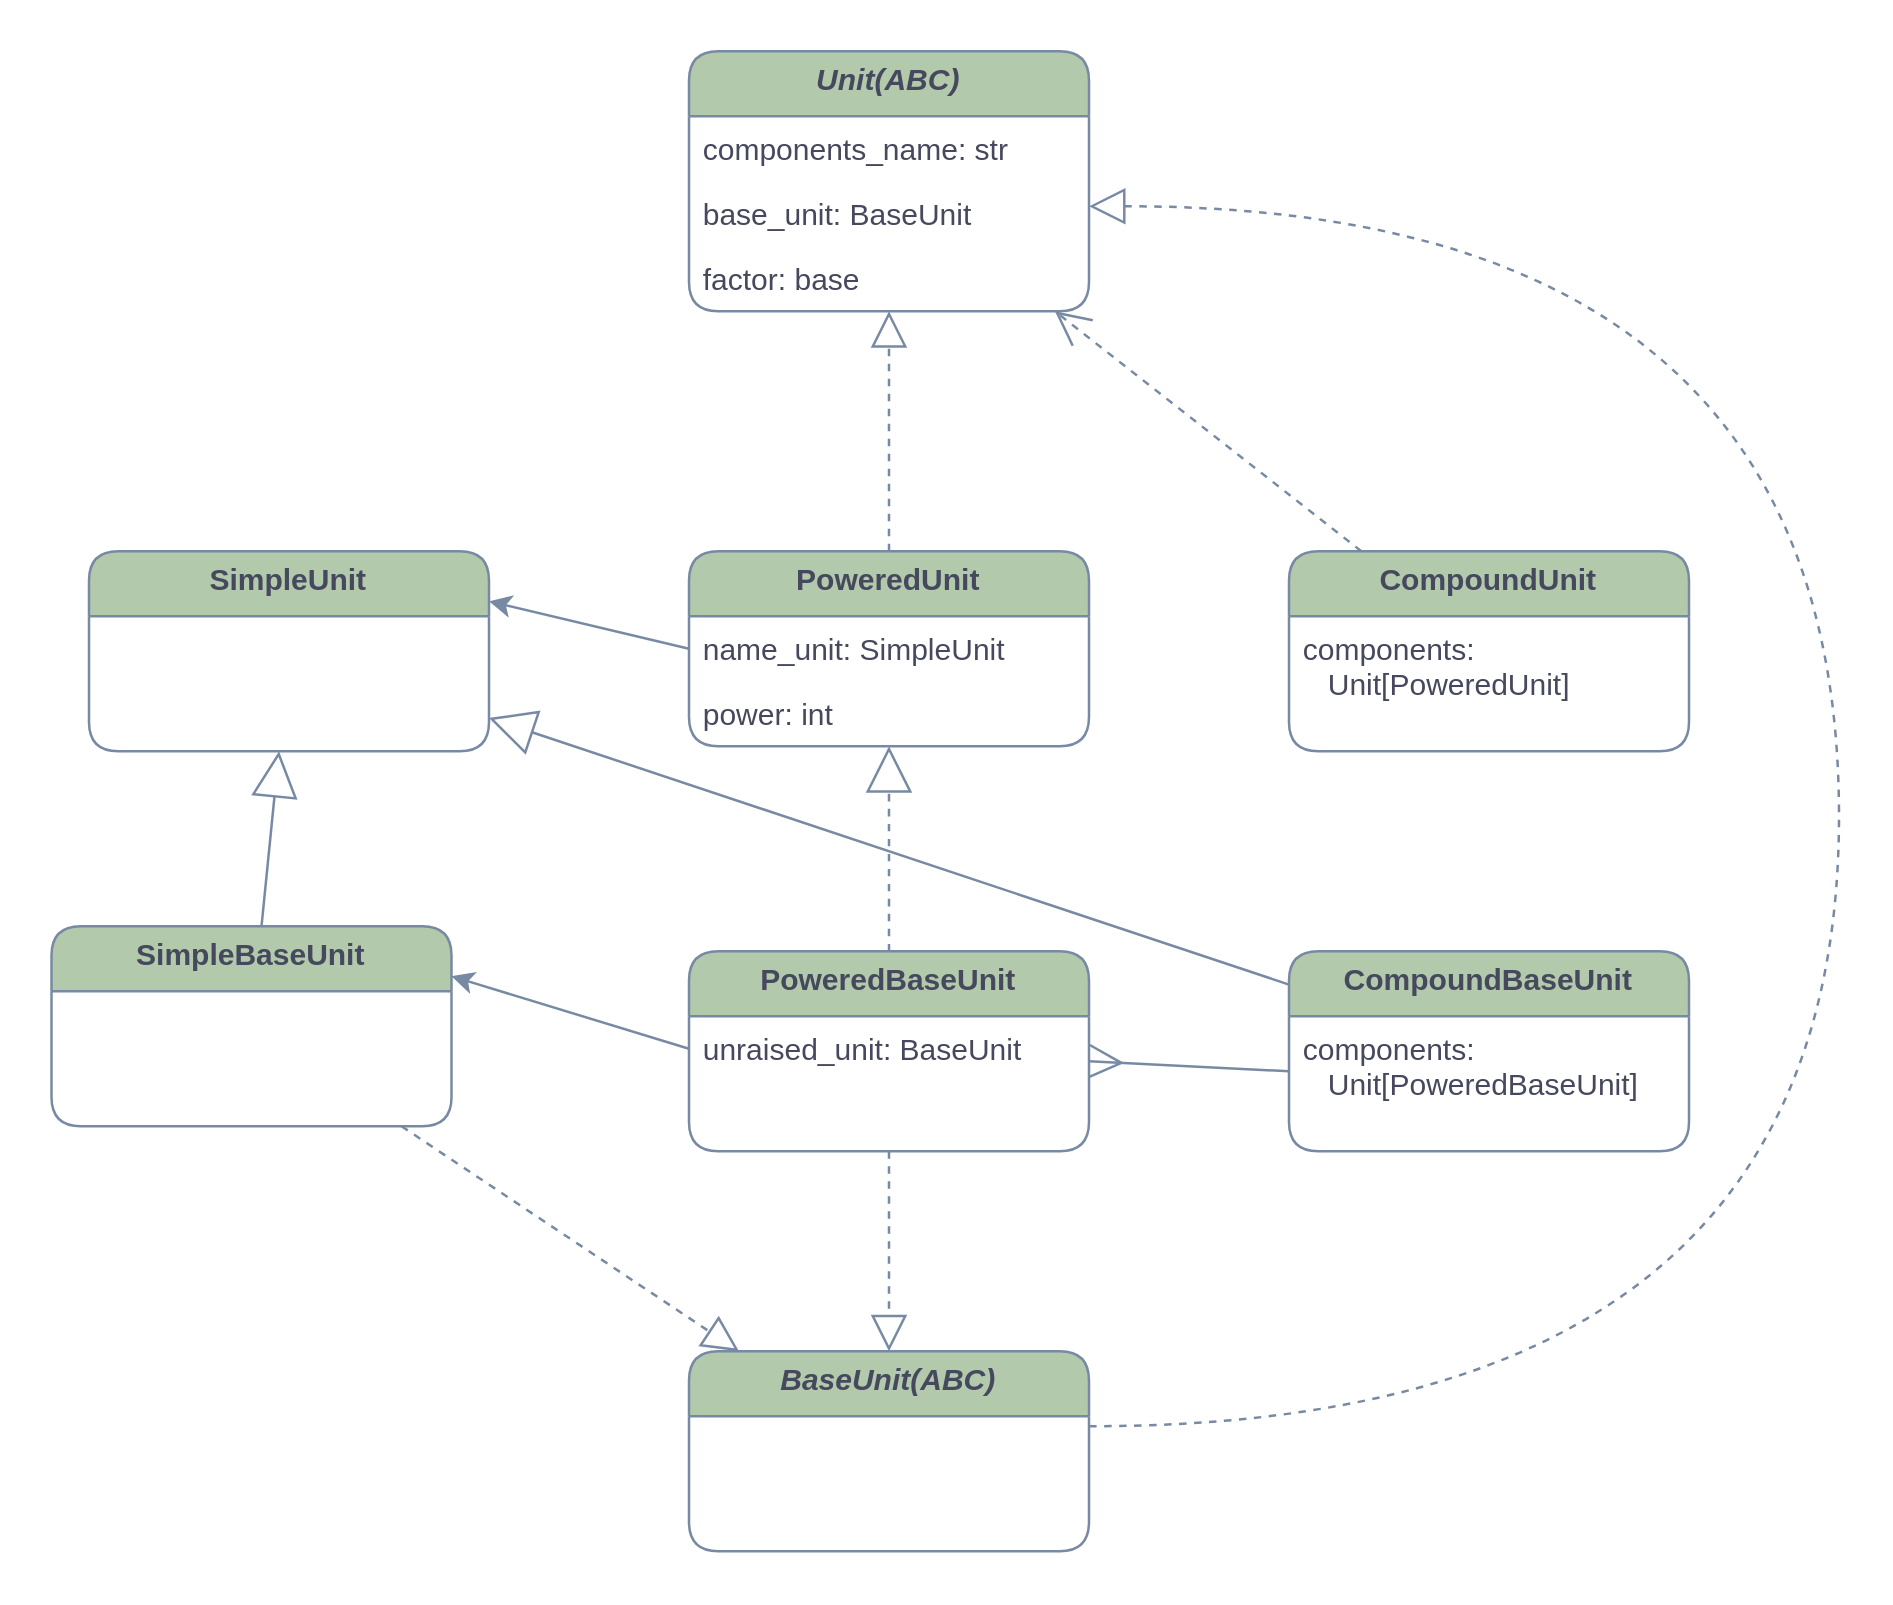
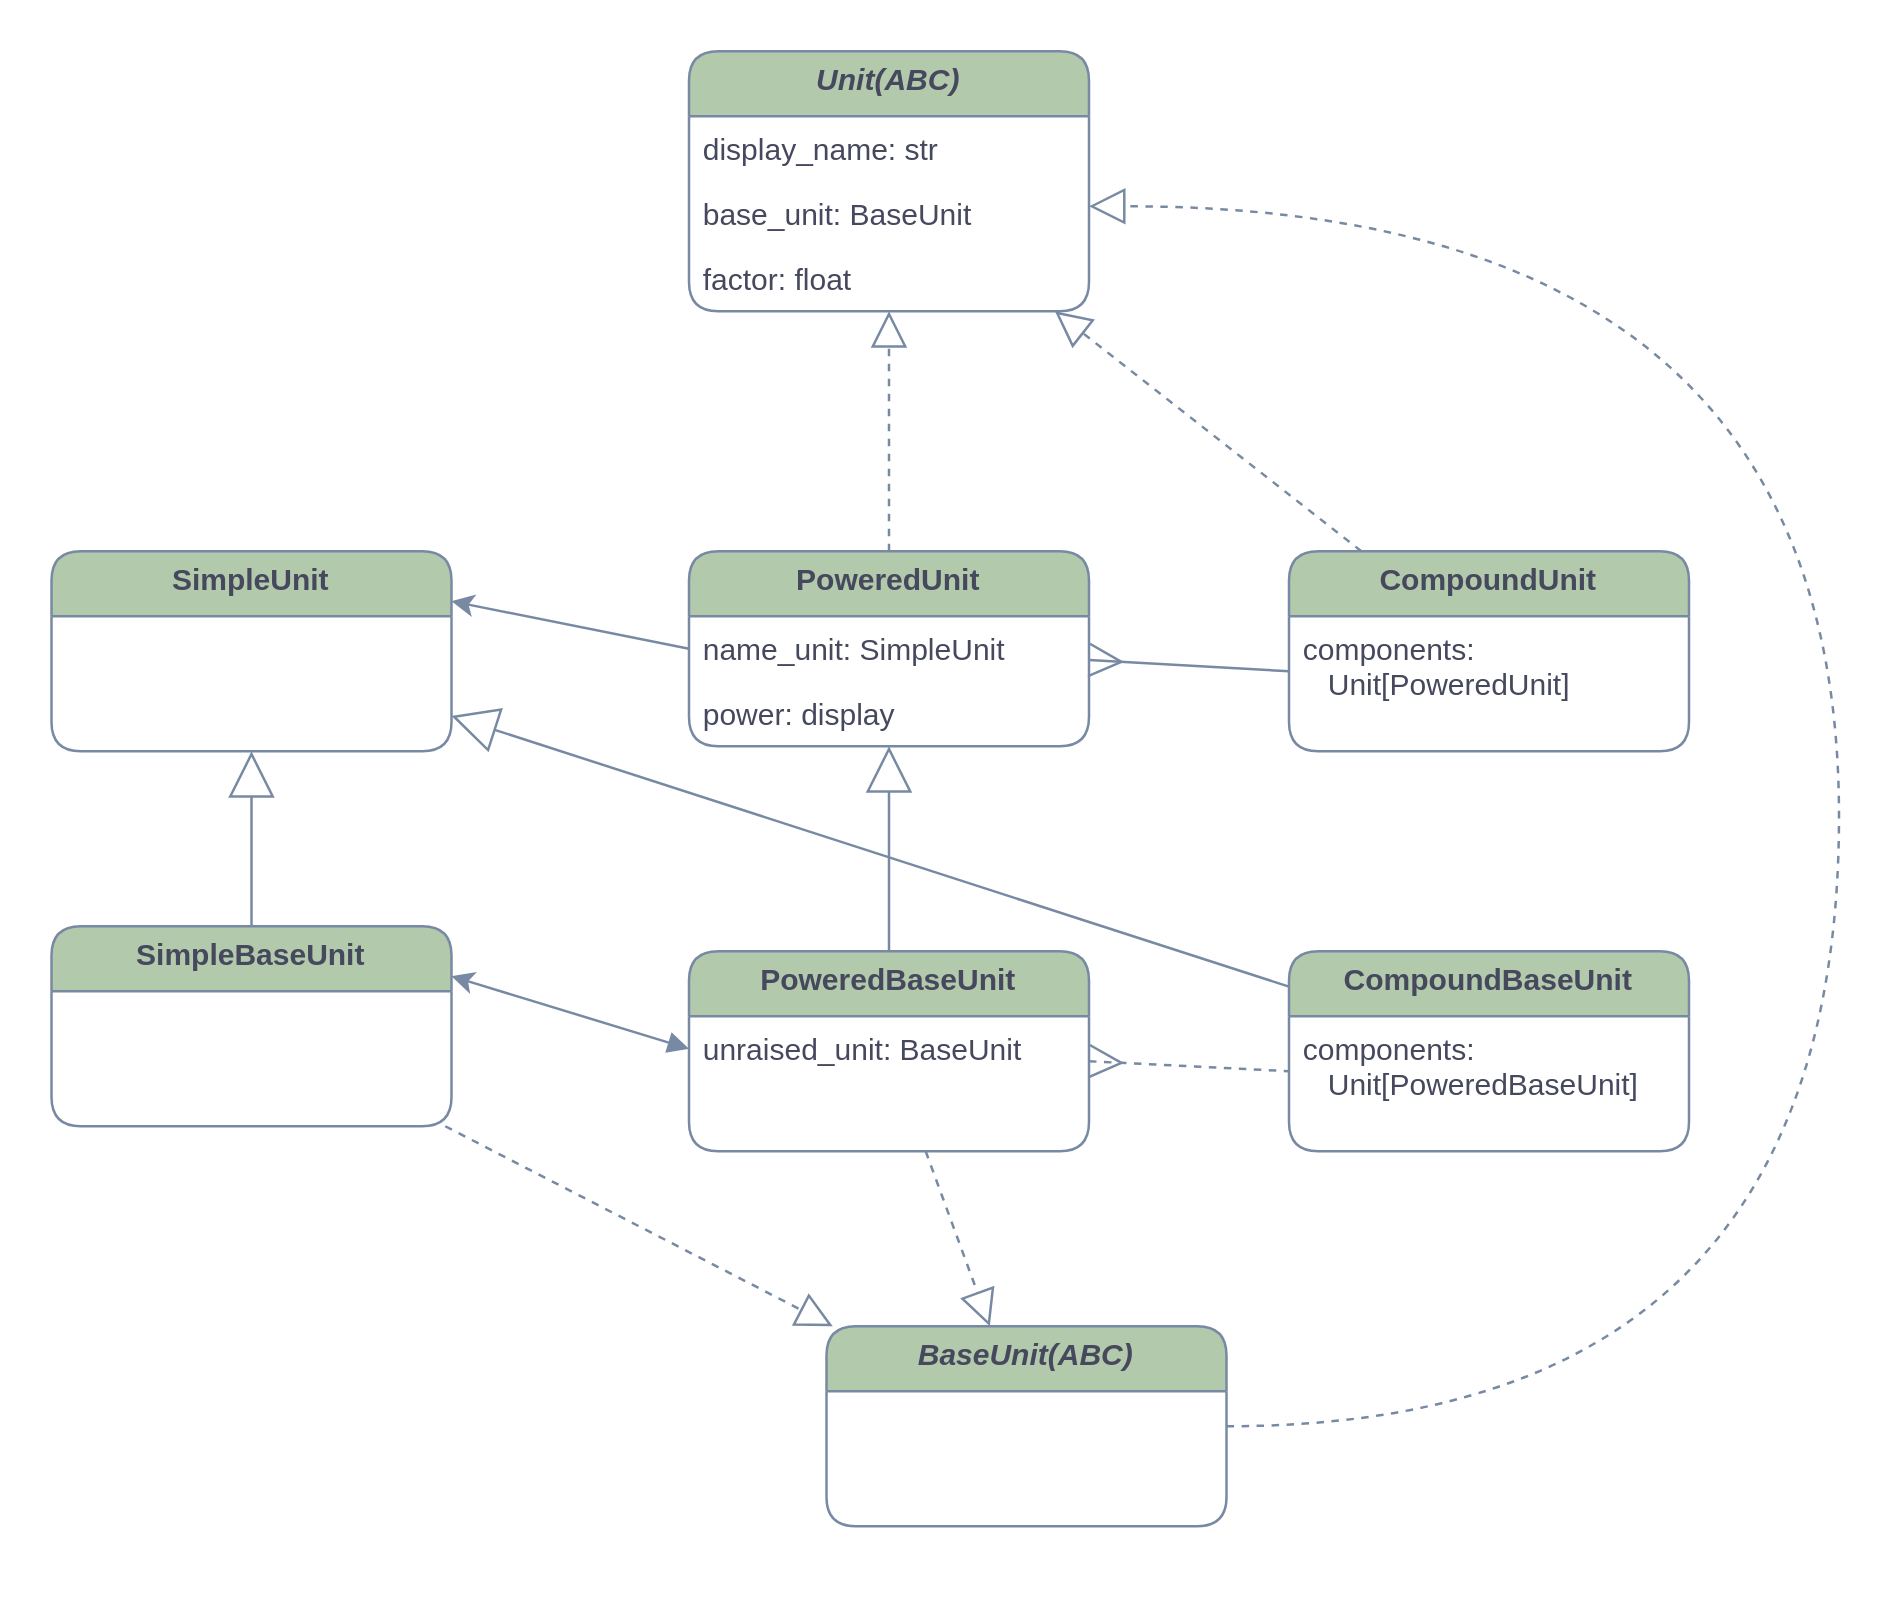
(863, 150) -> (830, 150)
(796, 280) -> (800, 280)
(1073, 325) -> (1084, 334)
(289, 651) -> (251, 651)
none -> (1188, 666)
(775, 715) -> (805, 715)
(889, 905) -> (889, 905)
(674, 1044) -> (667, 1042)
(1189, 1066) -> (1189, 1066)
(889, 1451) -> (1026, 1426)
